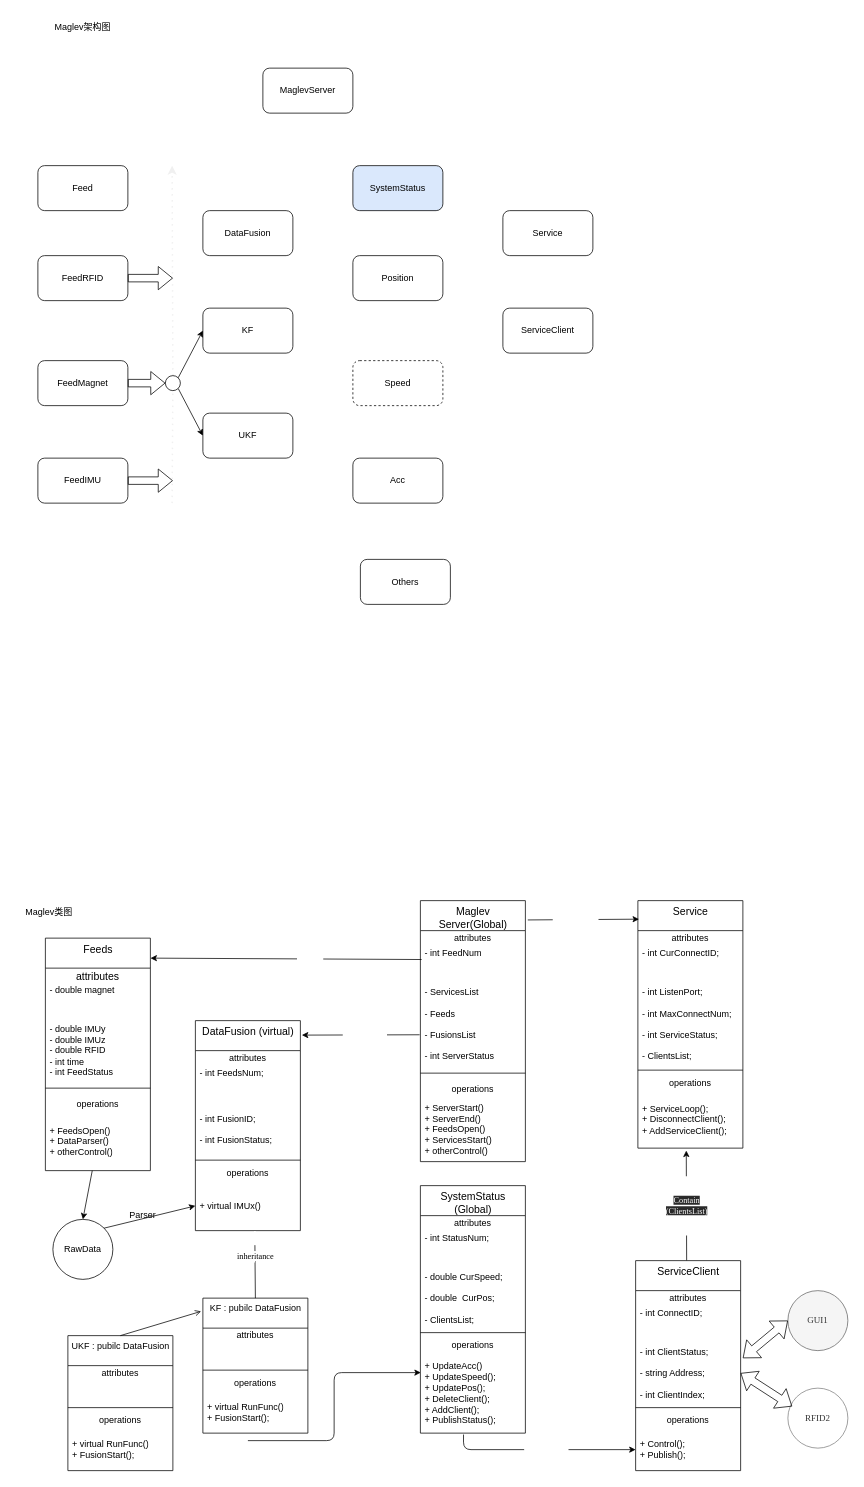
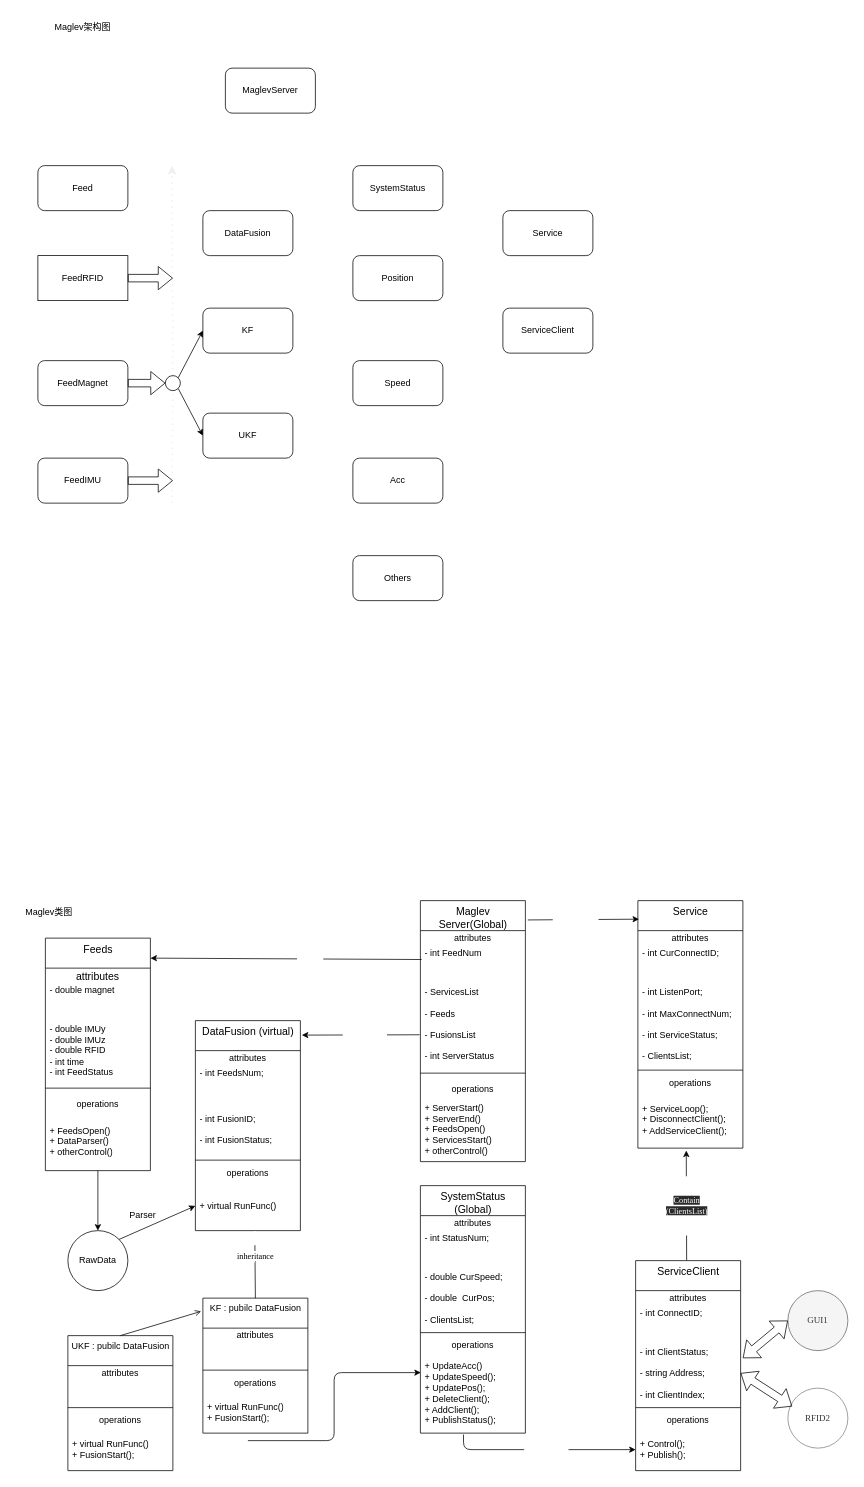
(308, 90) -> (270, 90)
(398, 188) -> (398, 188)
(83, 278) -> (83, 278)
(398, 383) -> (398, 383)
(405, 582) -> (398, 578)
(236, 1206) -> (243, 1206)
(83, 1249) -> (98, 1260)
